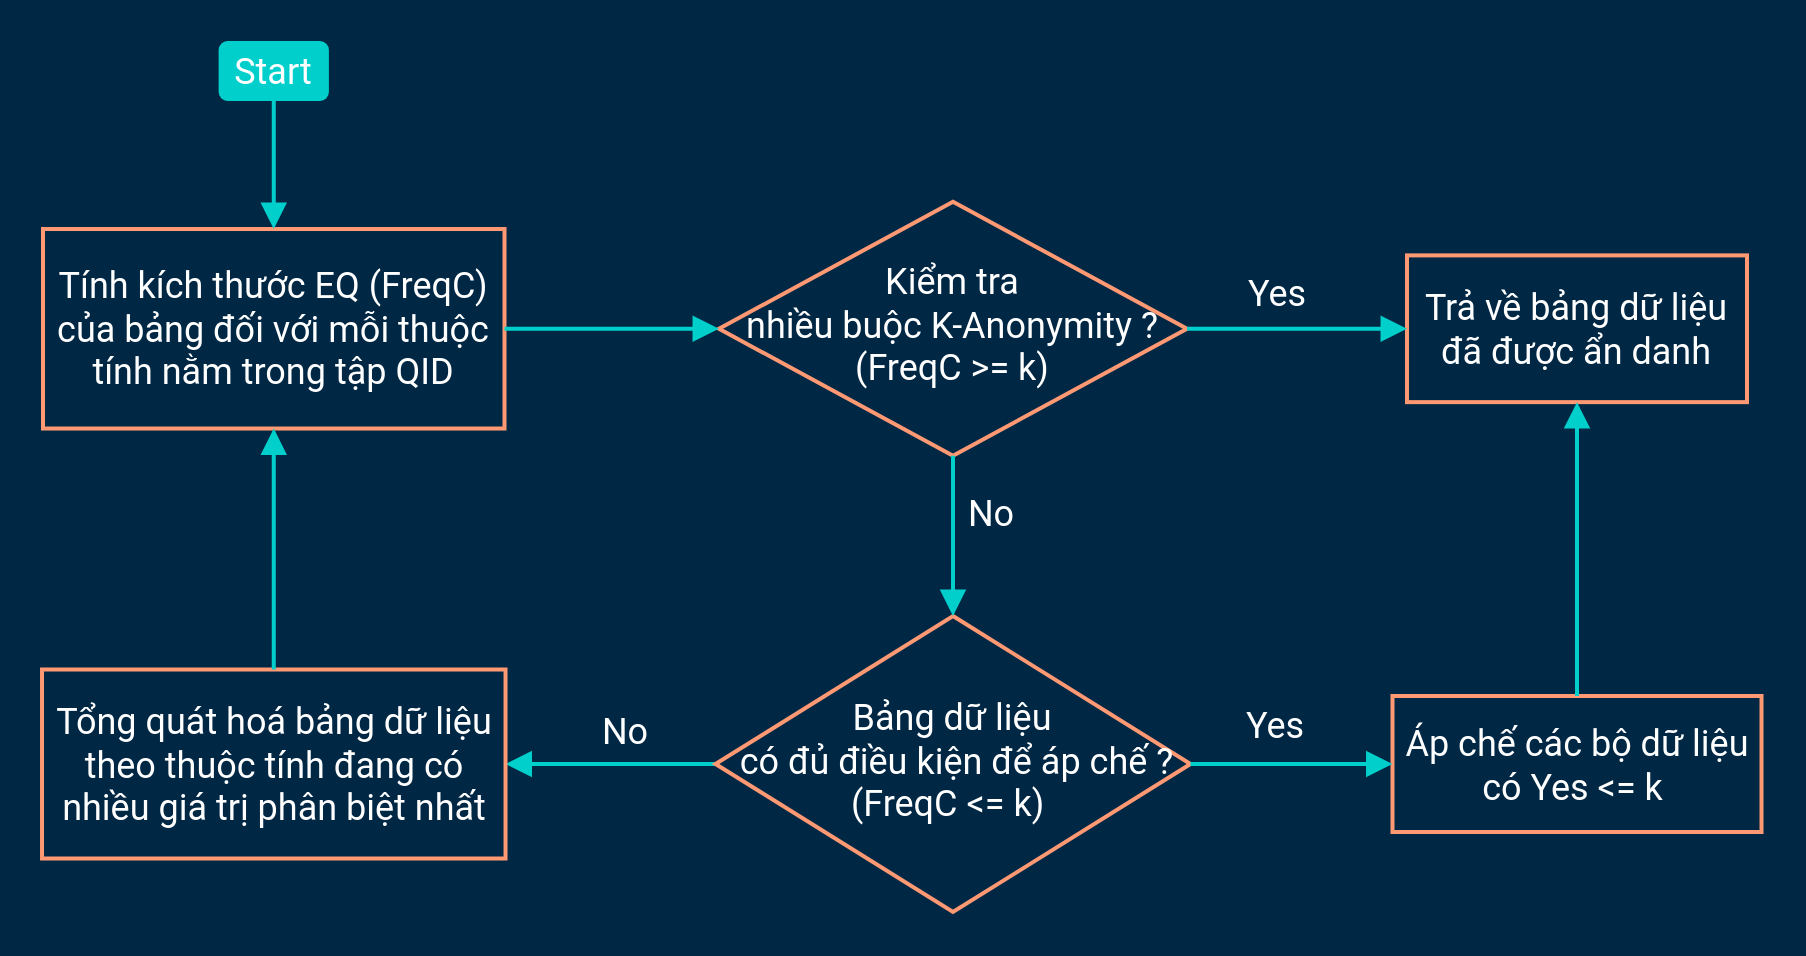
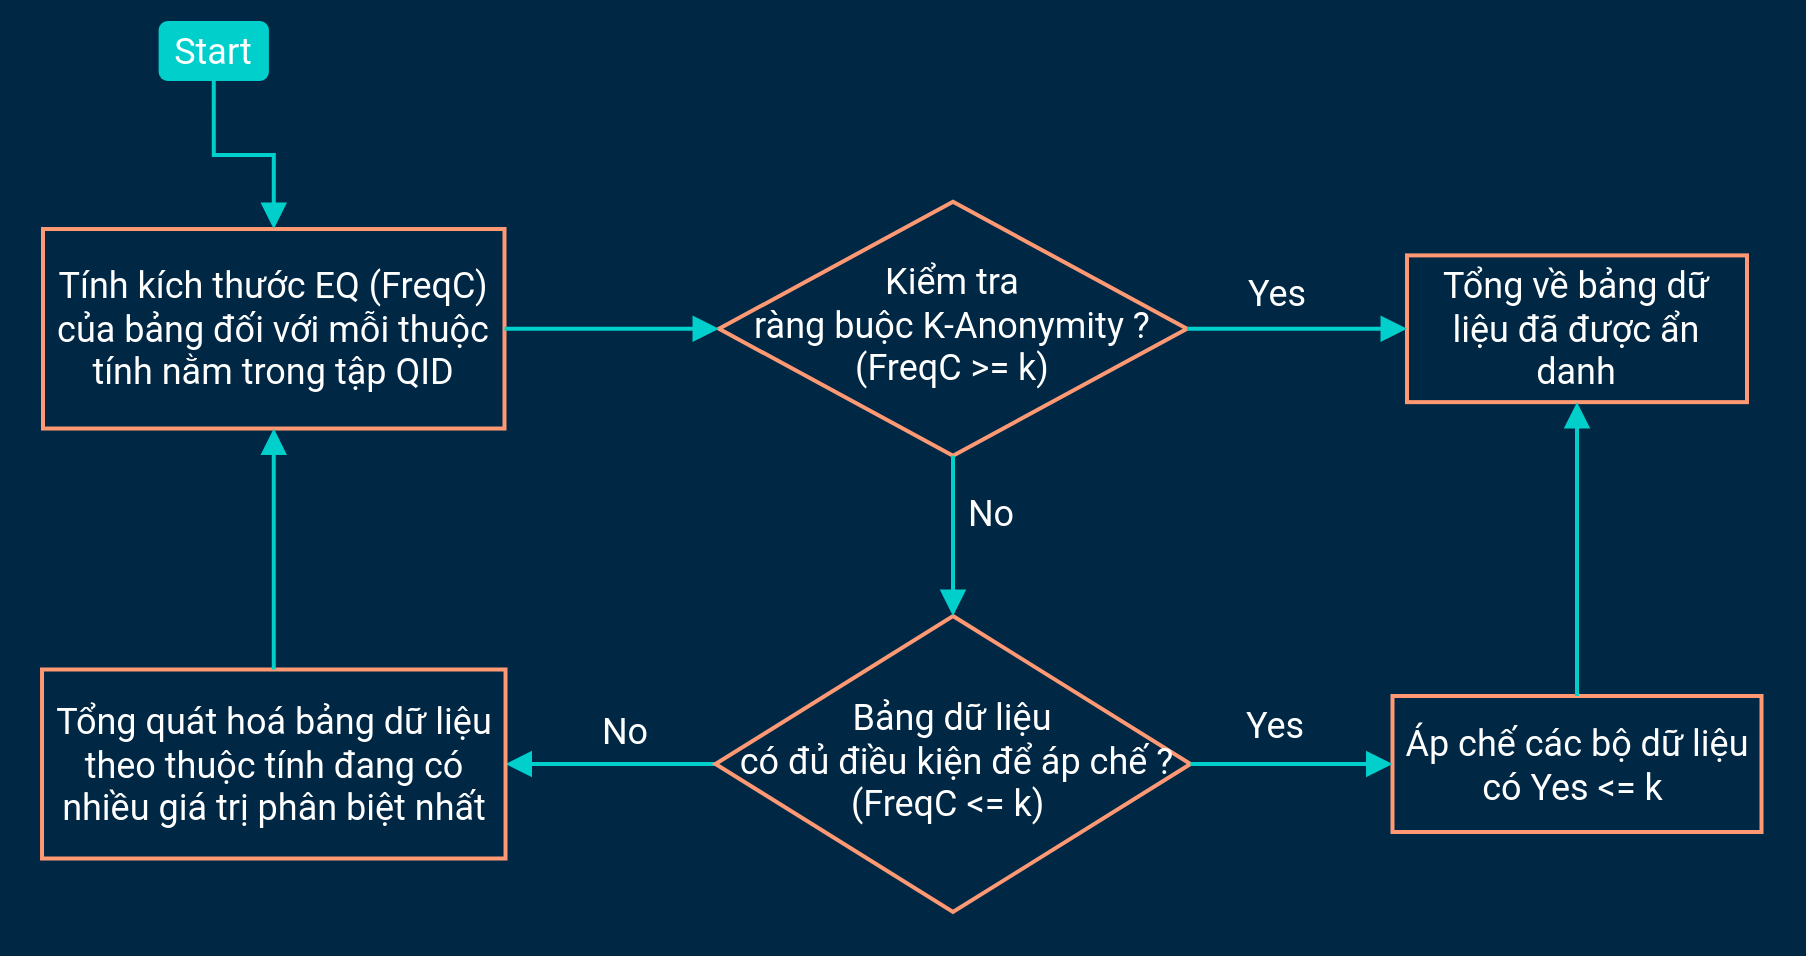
(274, 71) -> (214, 51)
(953, 325) -> (953, 325)
(1577, 329) -> (1577, 329)
